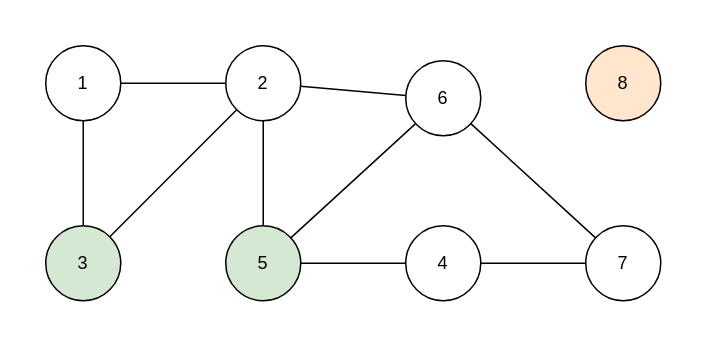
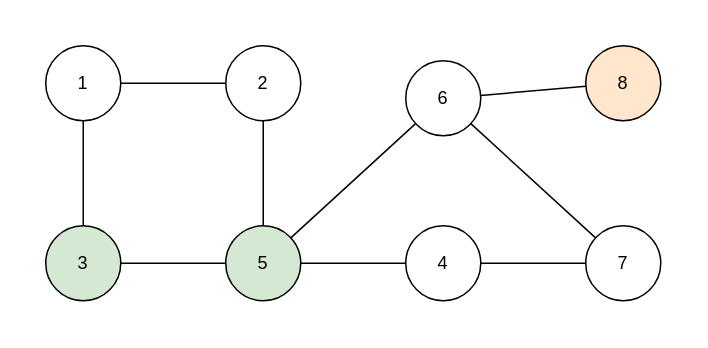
(354, 91) -> (533, 91)
(173, 174) -> (173, 263)
